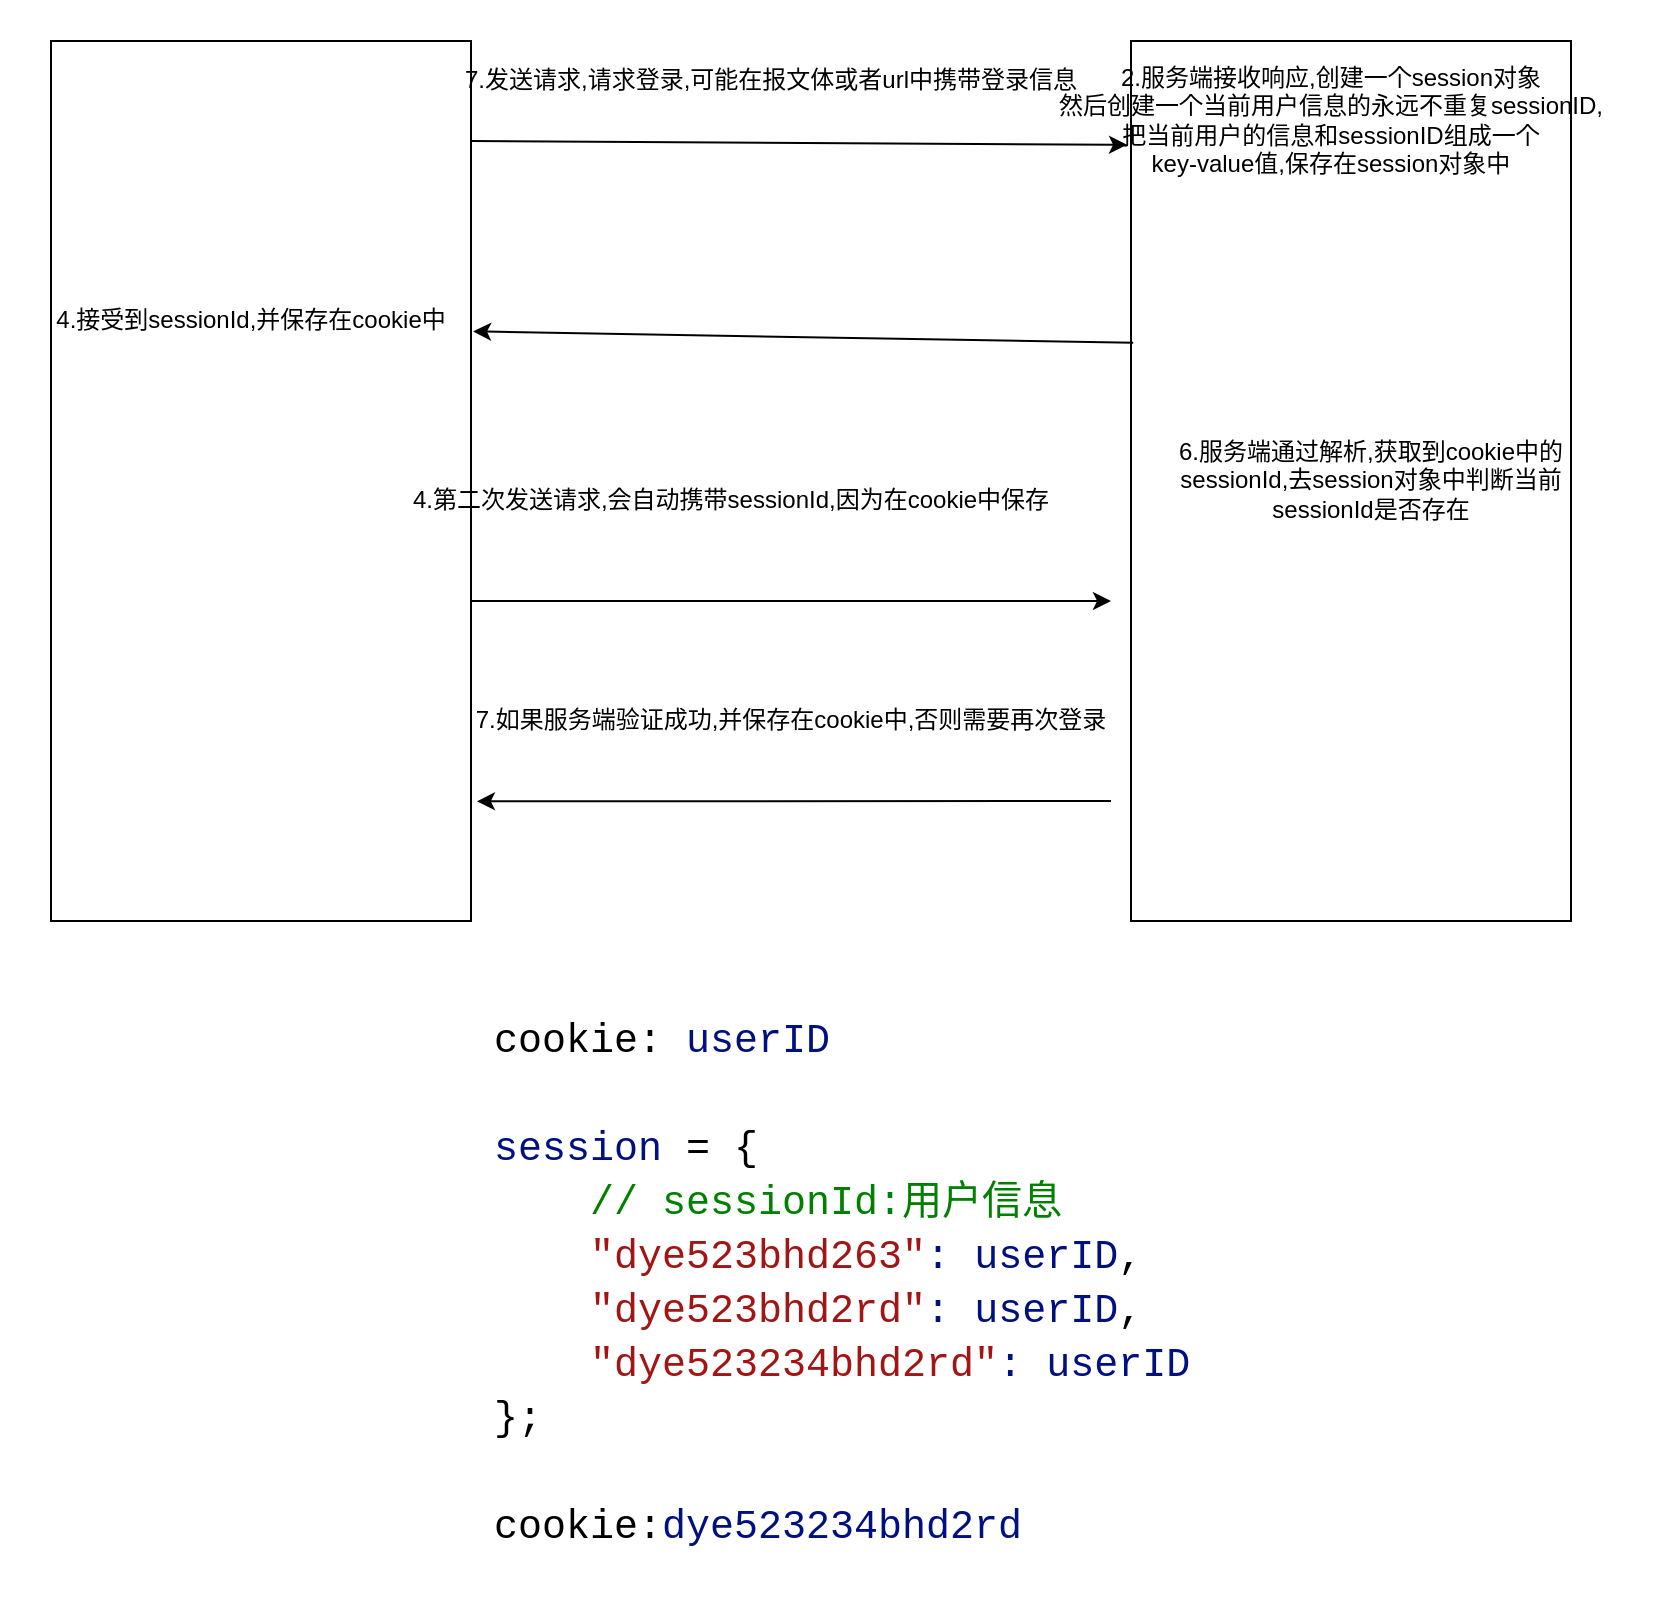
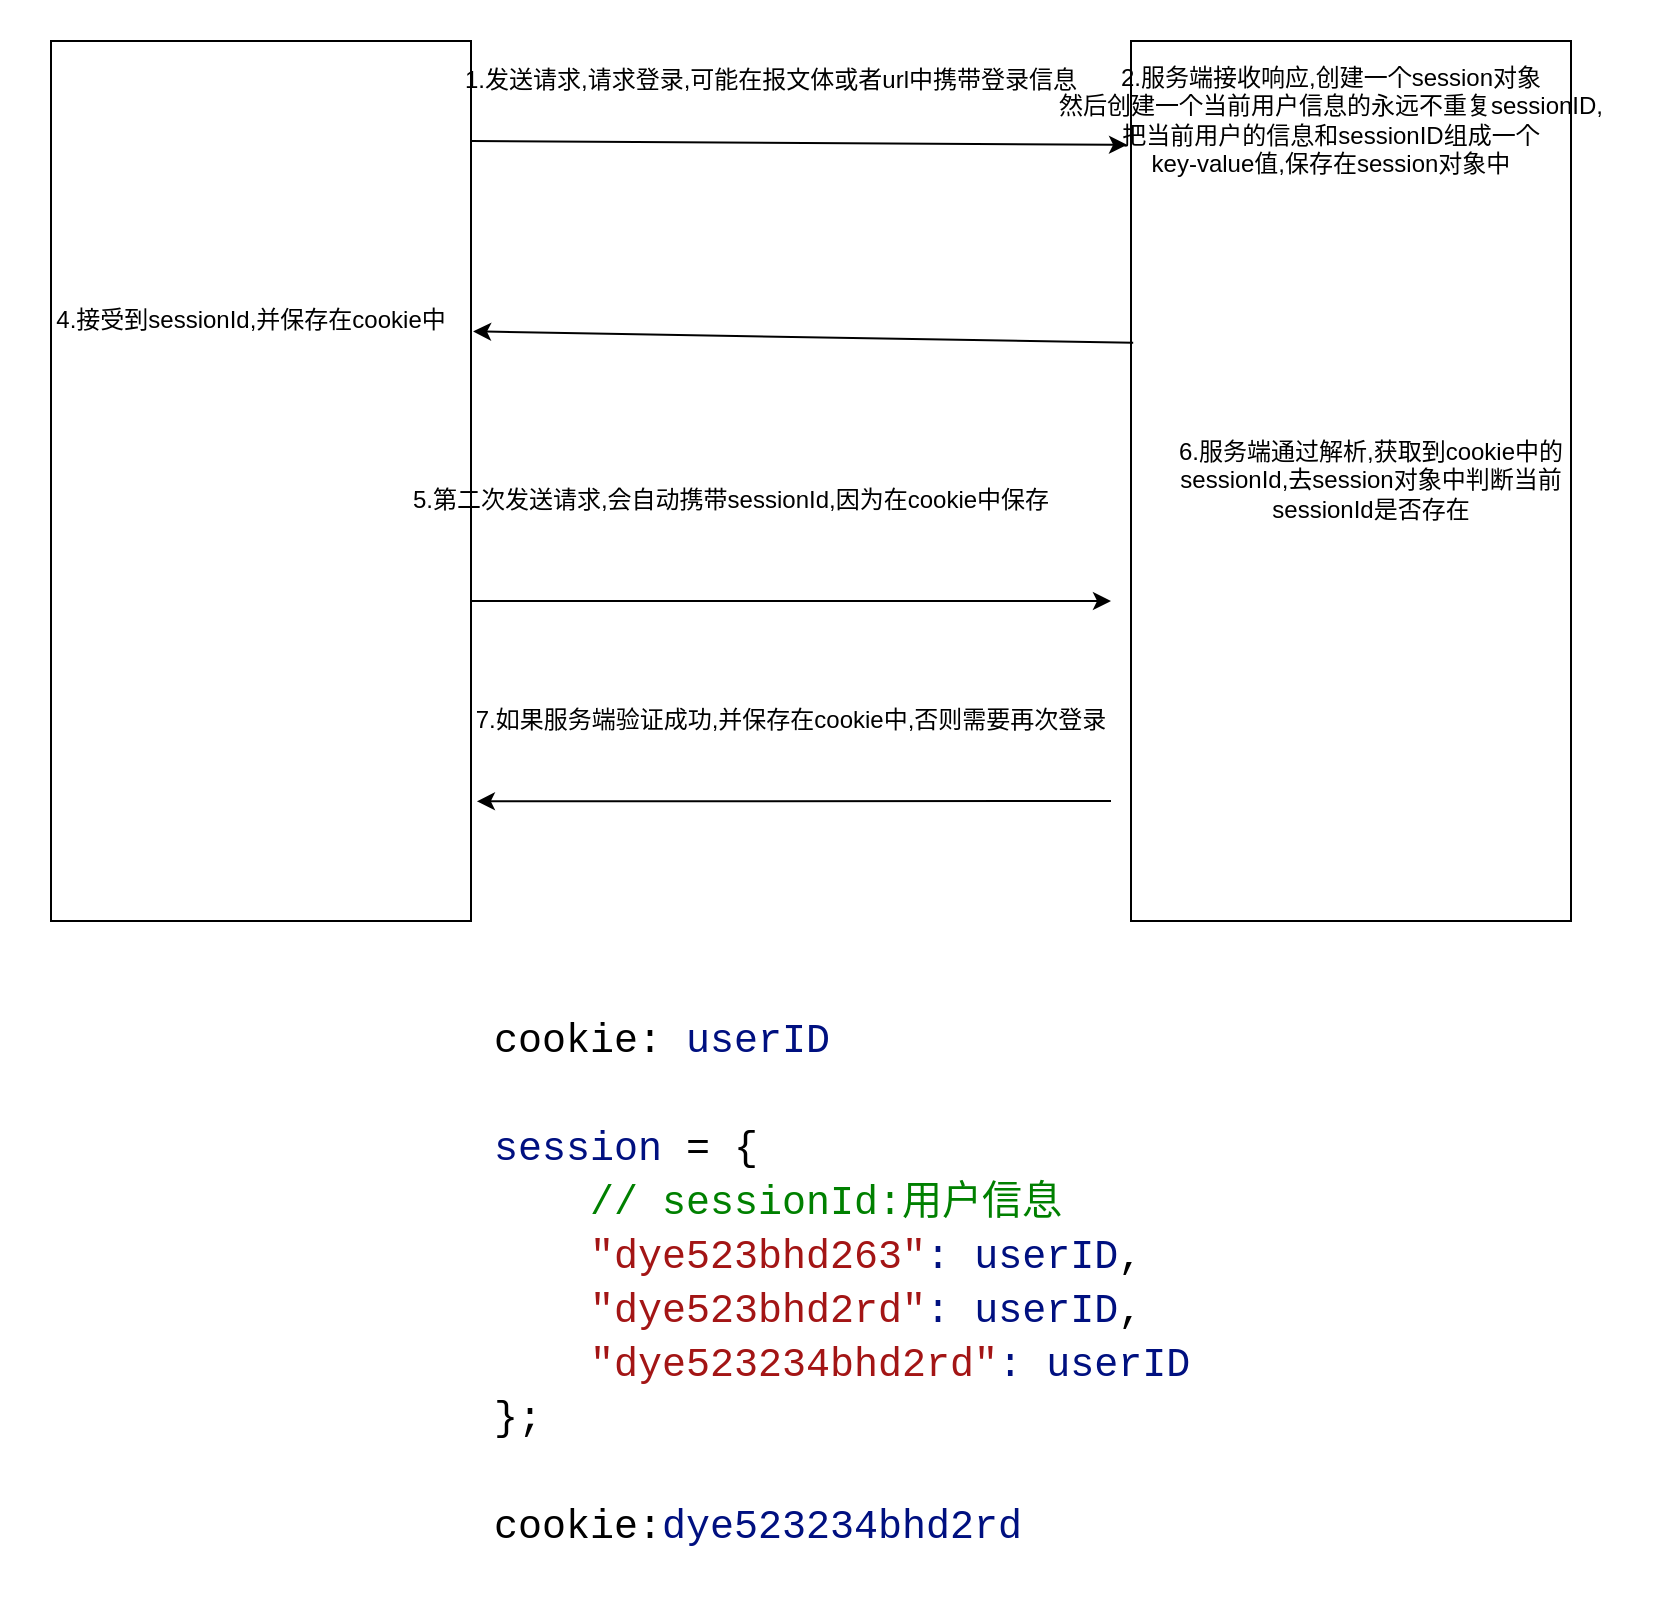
(772, 81) -> (772, 81)
(732, 501) -> (732, 501)
